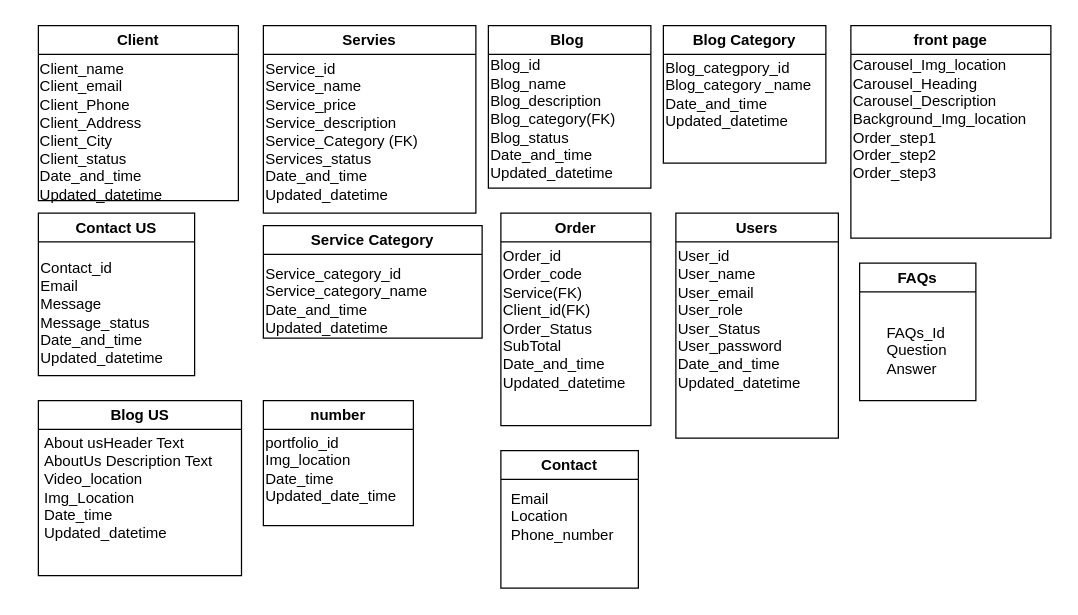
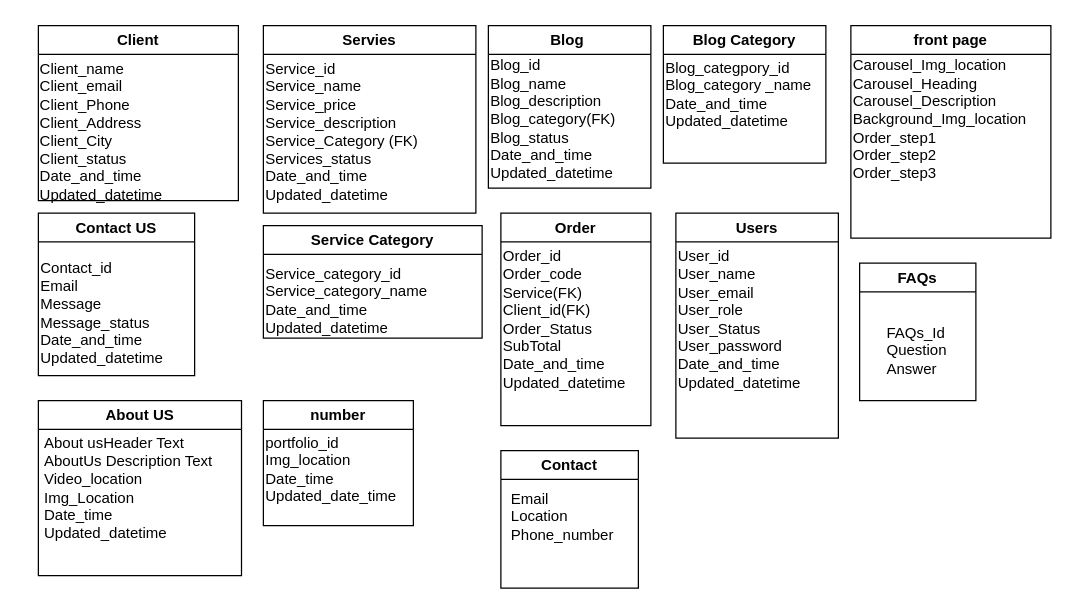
(140, 416) -> (140, 416)
